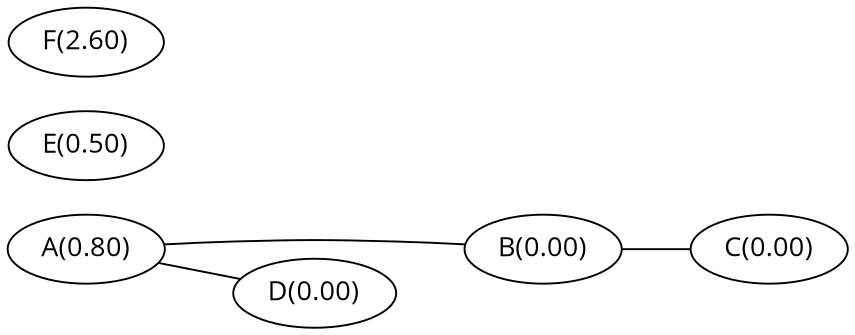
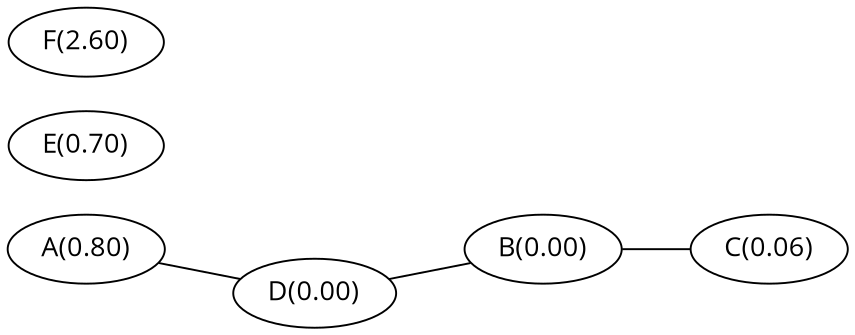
(86, 146) -> (86, 146)
(315, 240) -> (430, 271)
(769, 249) -> (769, 249)
